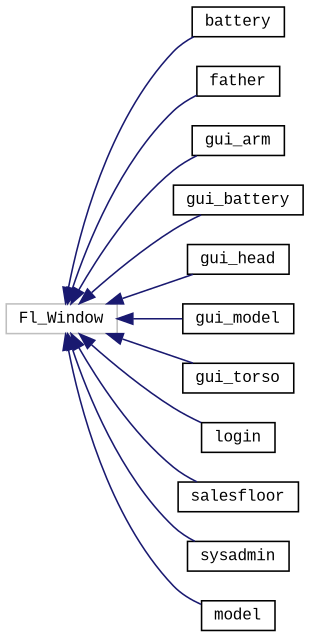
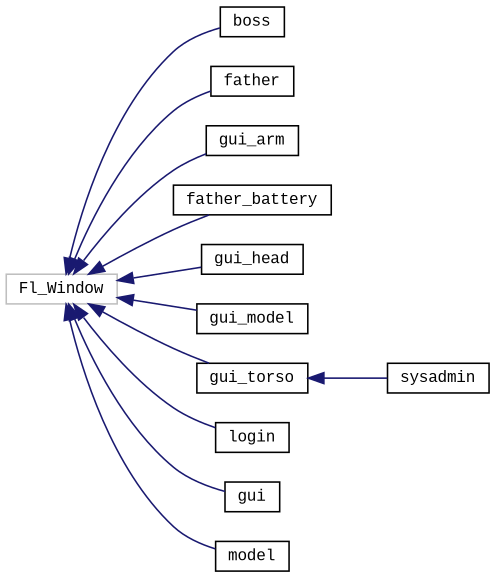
(238, 22) -> (252, 22)
(238, 200) -> (252, 200)
(119, 455) -> (356, 378)
(238, 497) -> (252, 497)
